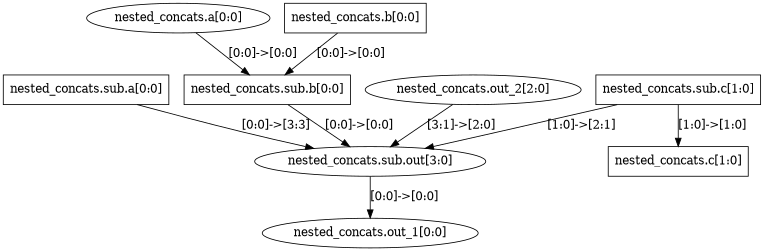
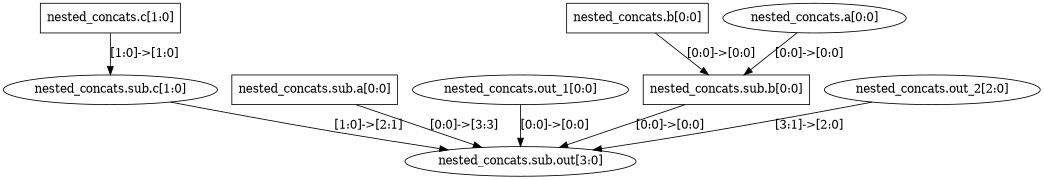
(678, 90) -> (110, 90)
(678, 121) -> (110, 50)
(370, 193) -> (521, 121)
